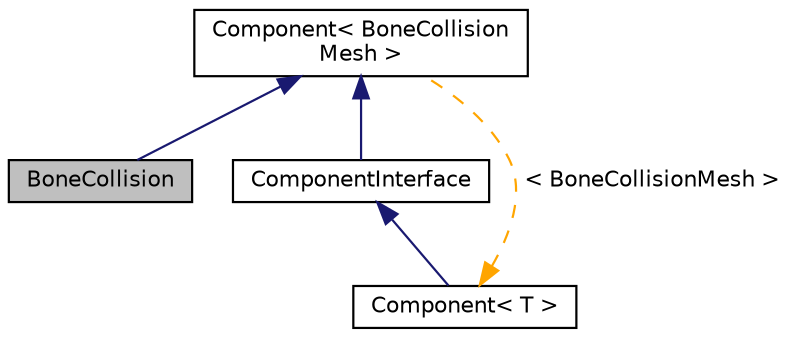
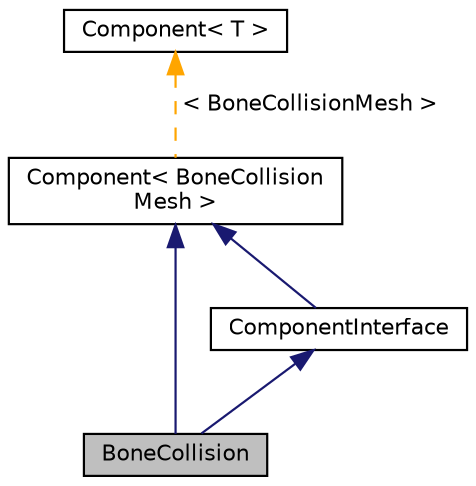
(420, 253) -> (248, 399)
